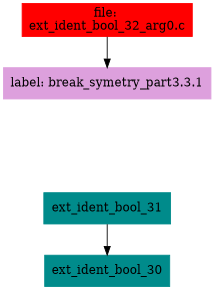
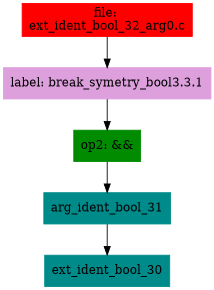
(107, 83) -> (107, 83)
none -> (107, 146)
(107, 208) -> (107, 208)
